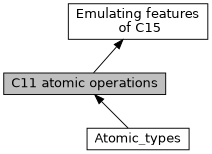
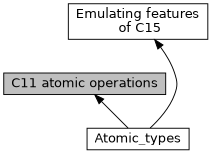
(105, 60) -> (176, 90)
